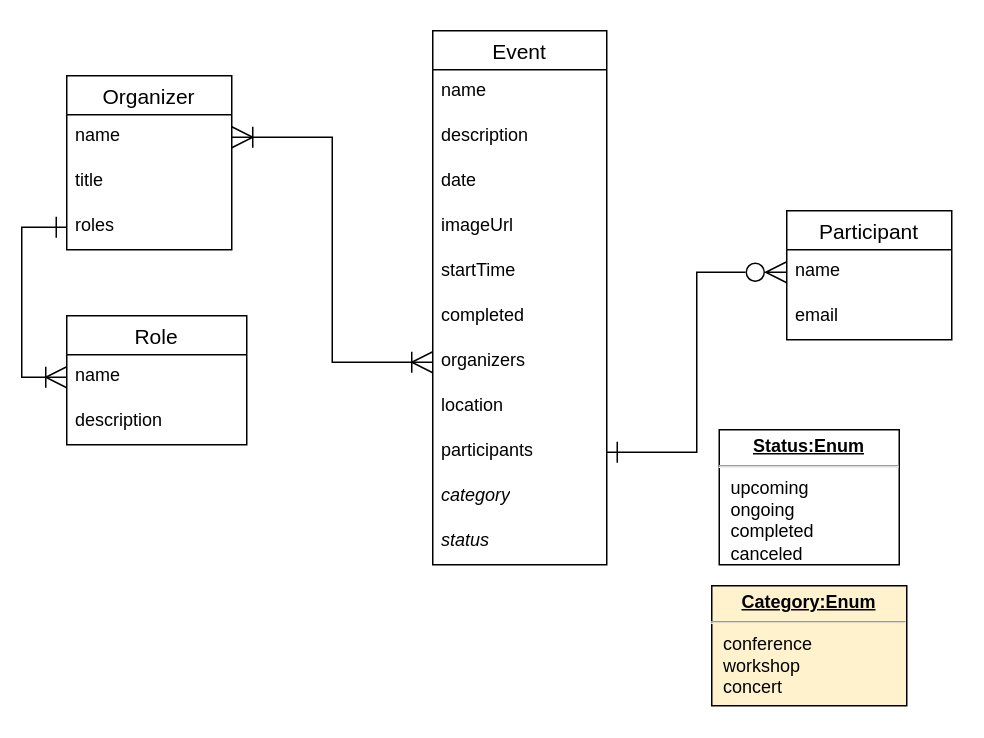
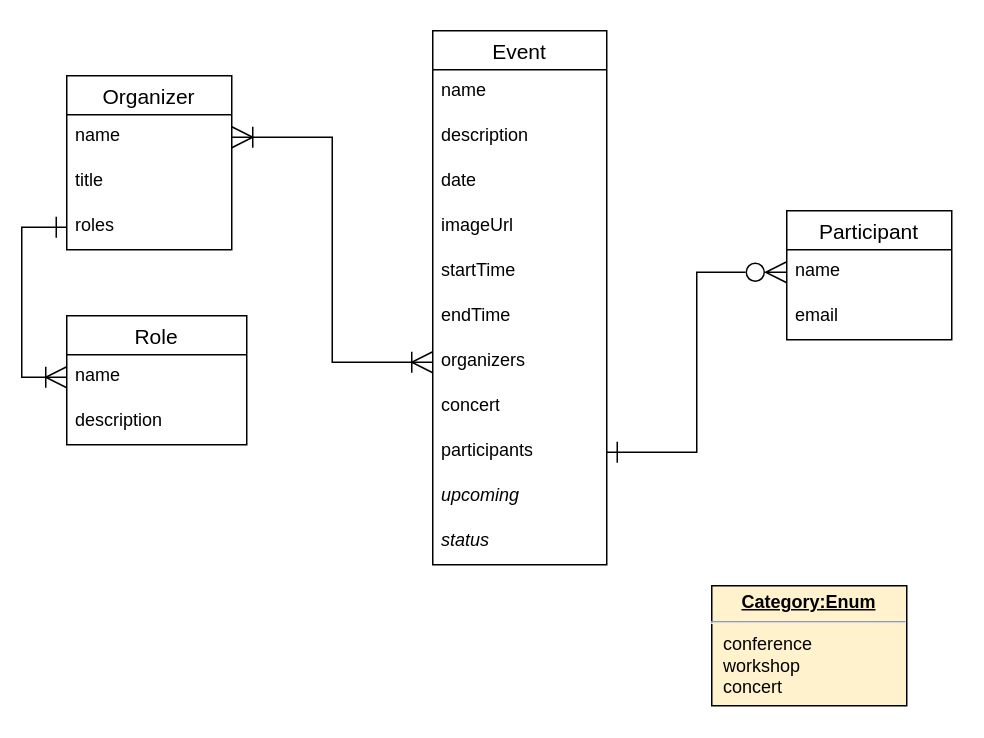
(485, 316) -> (475, 316)
(477, 406) -> (477, 406)
(482, 496) -> (480, 496)
(809, 497) -> none
